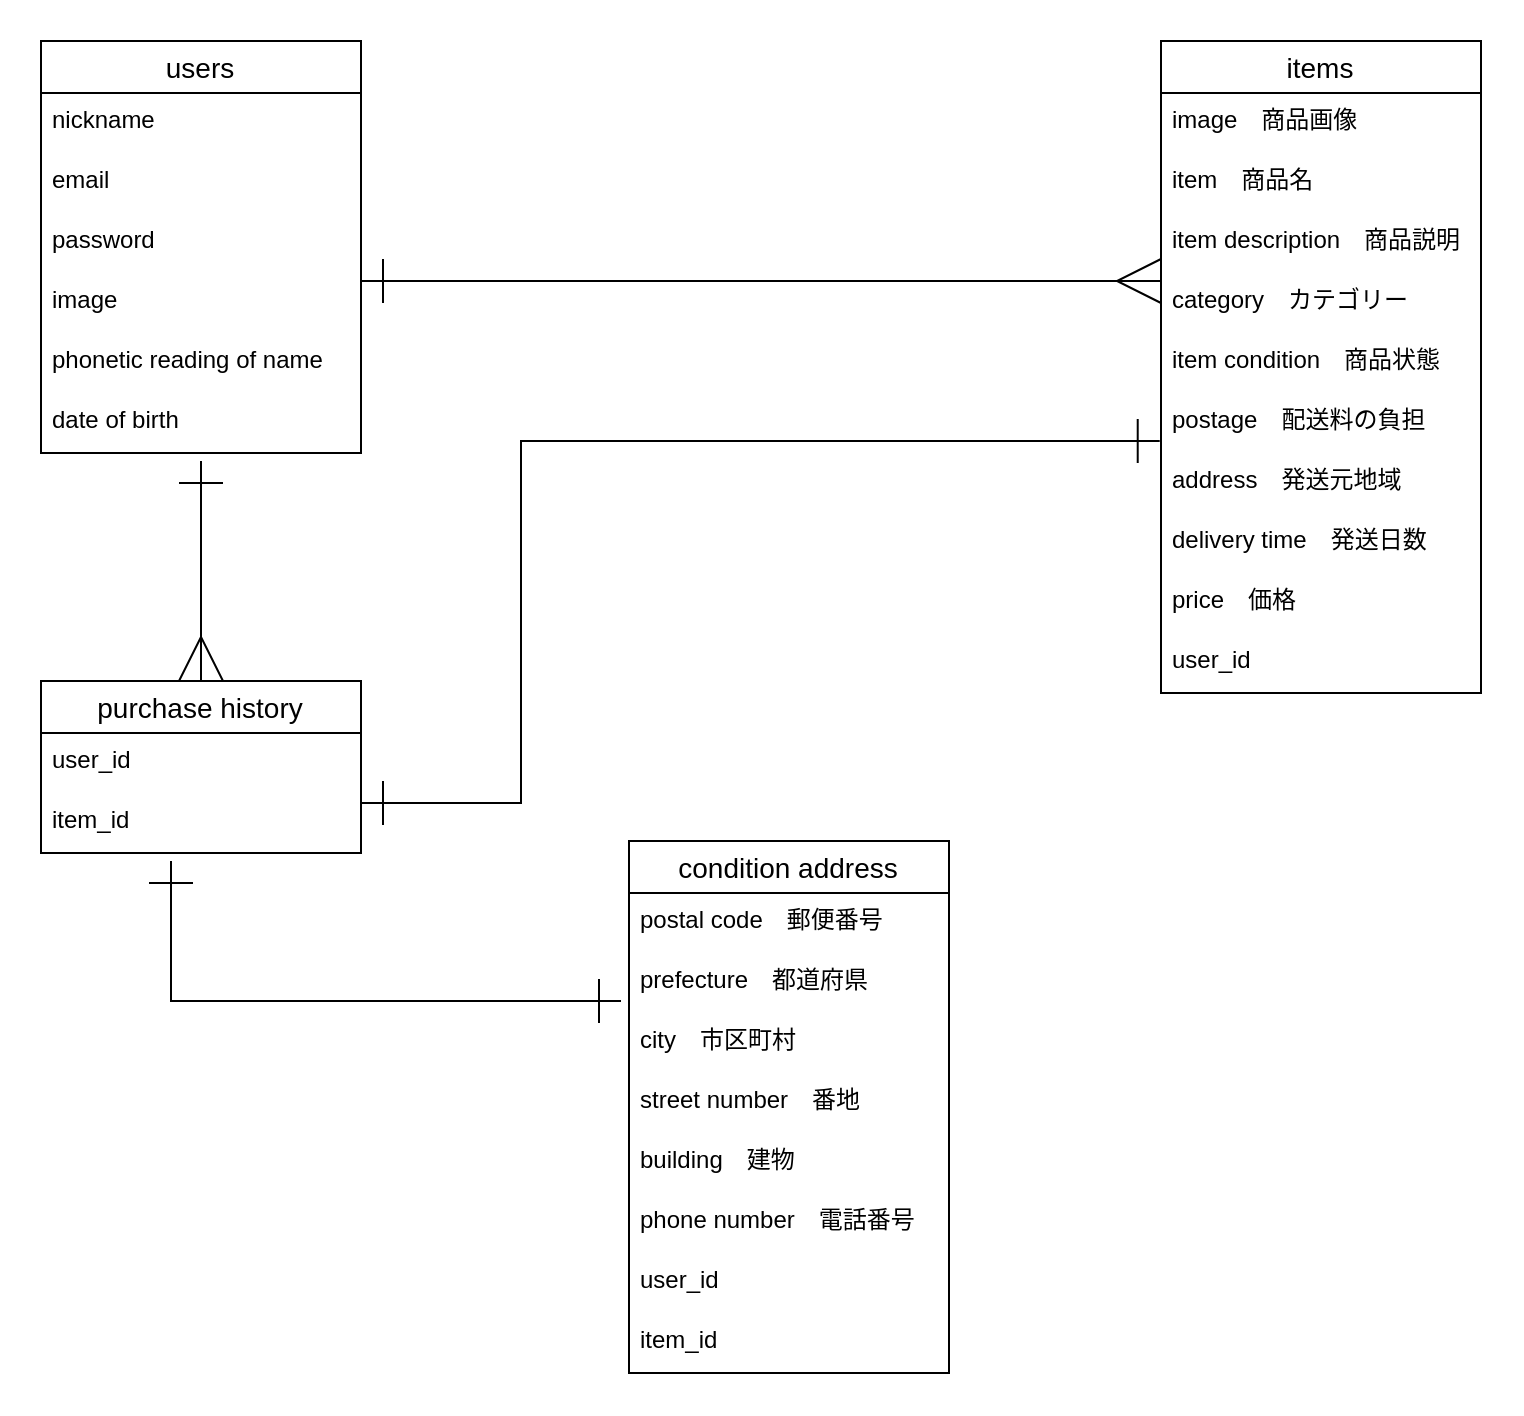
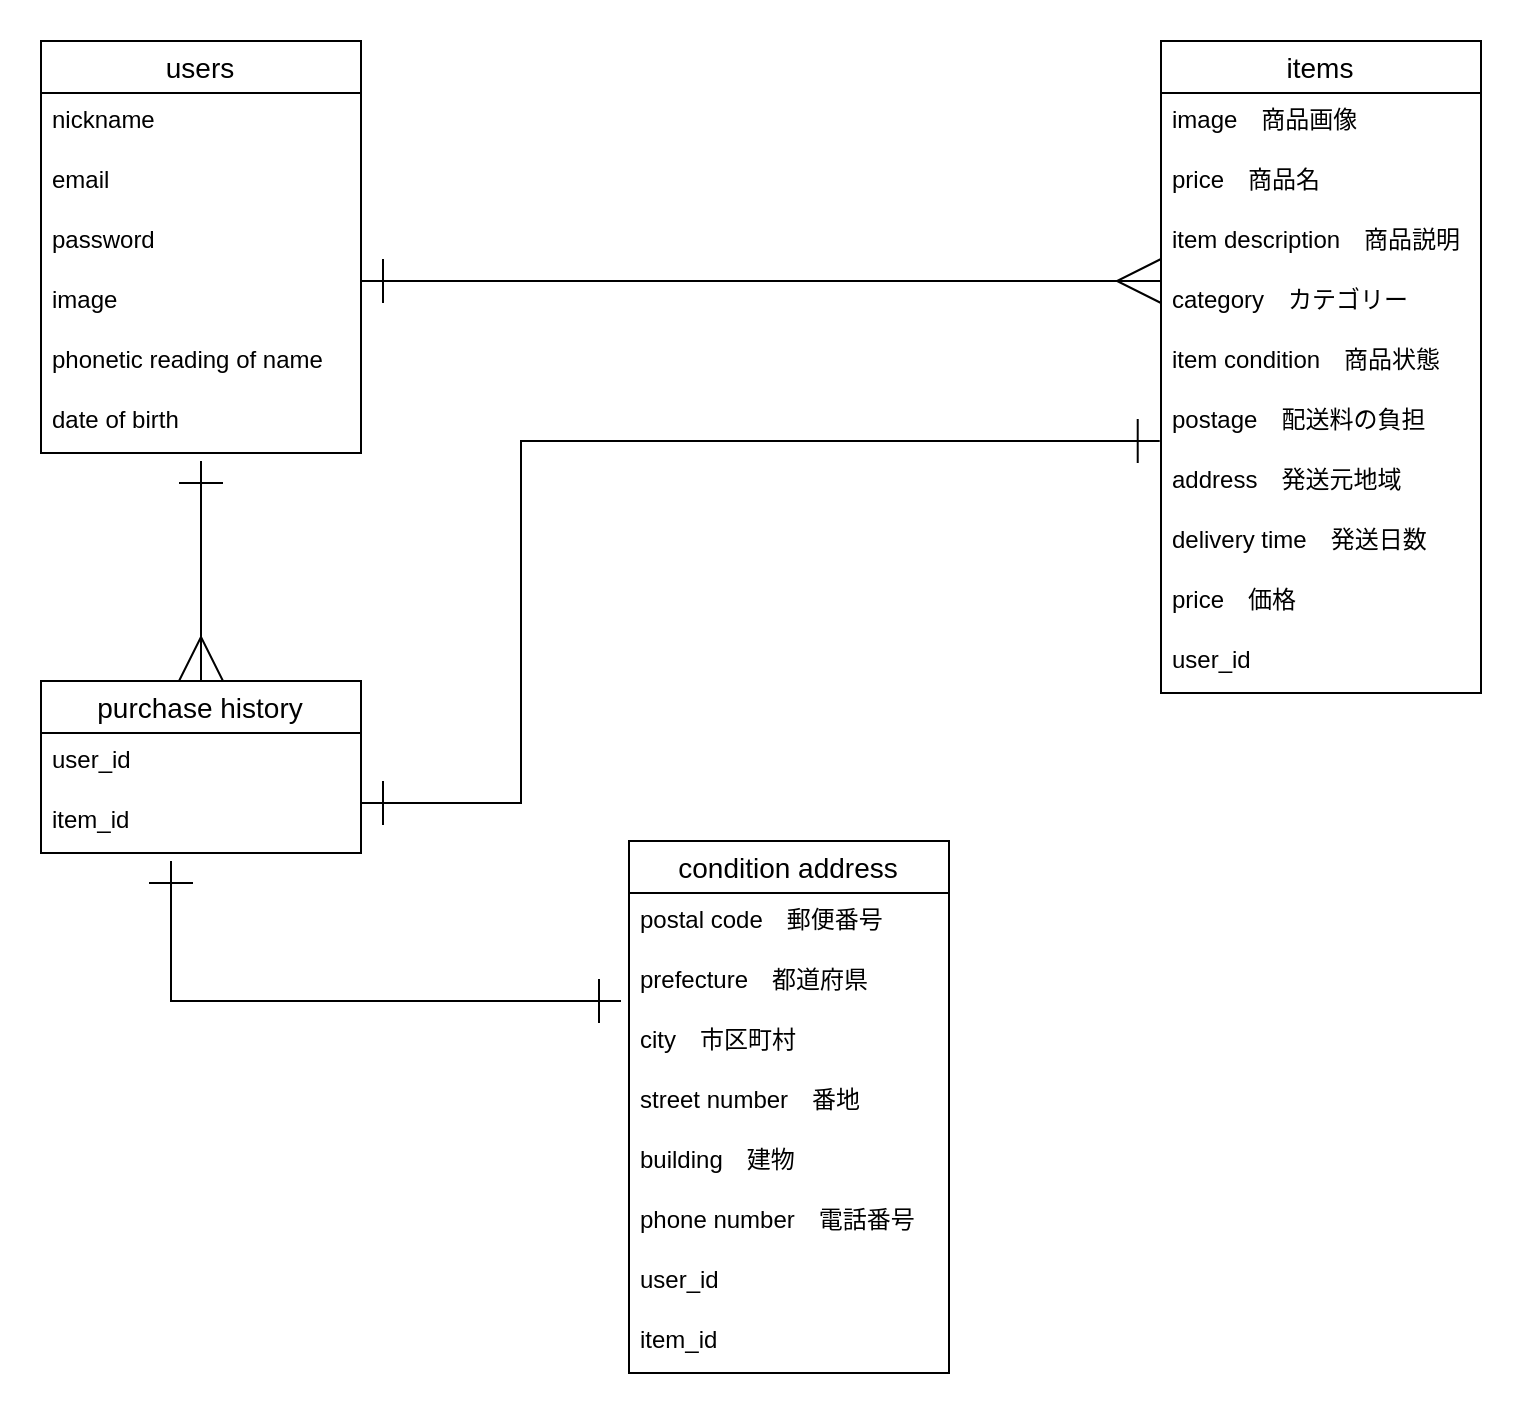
(1244, 180) -> (1250, 180)
